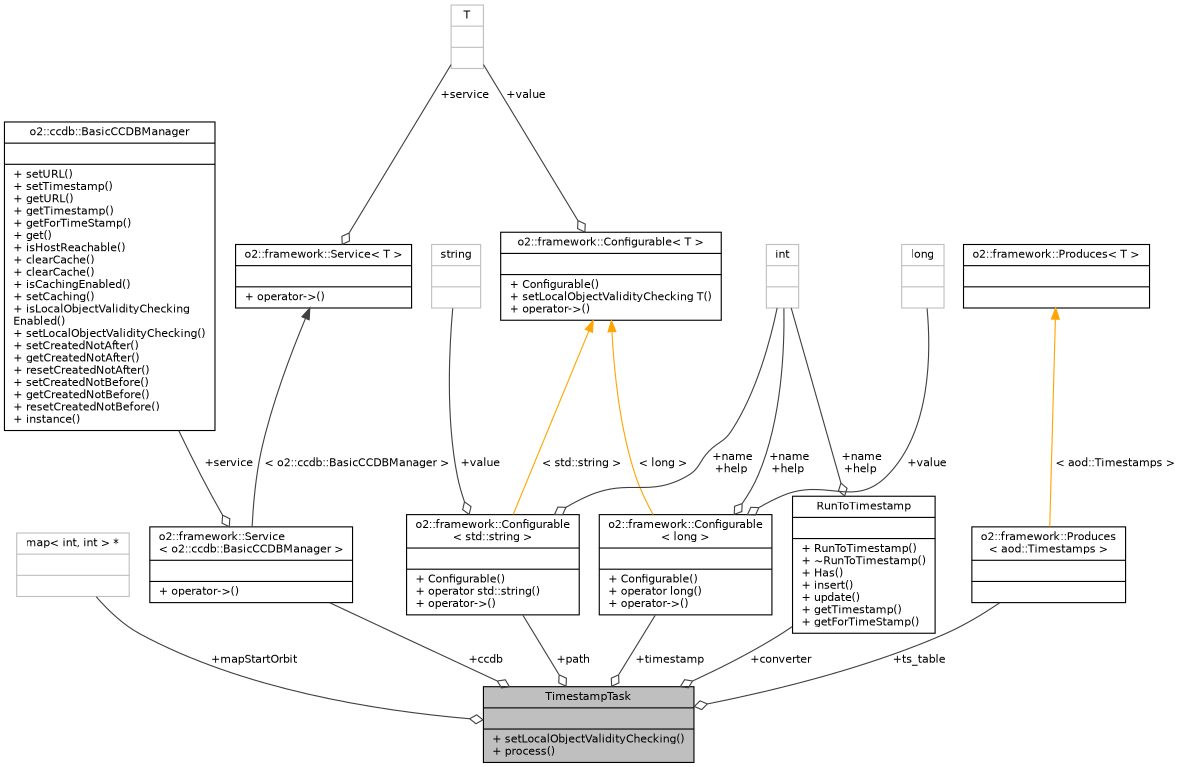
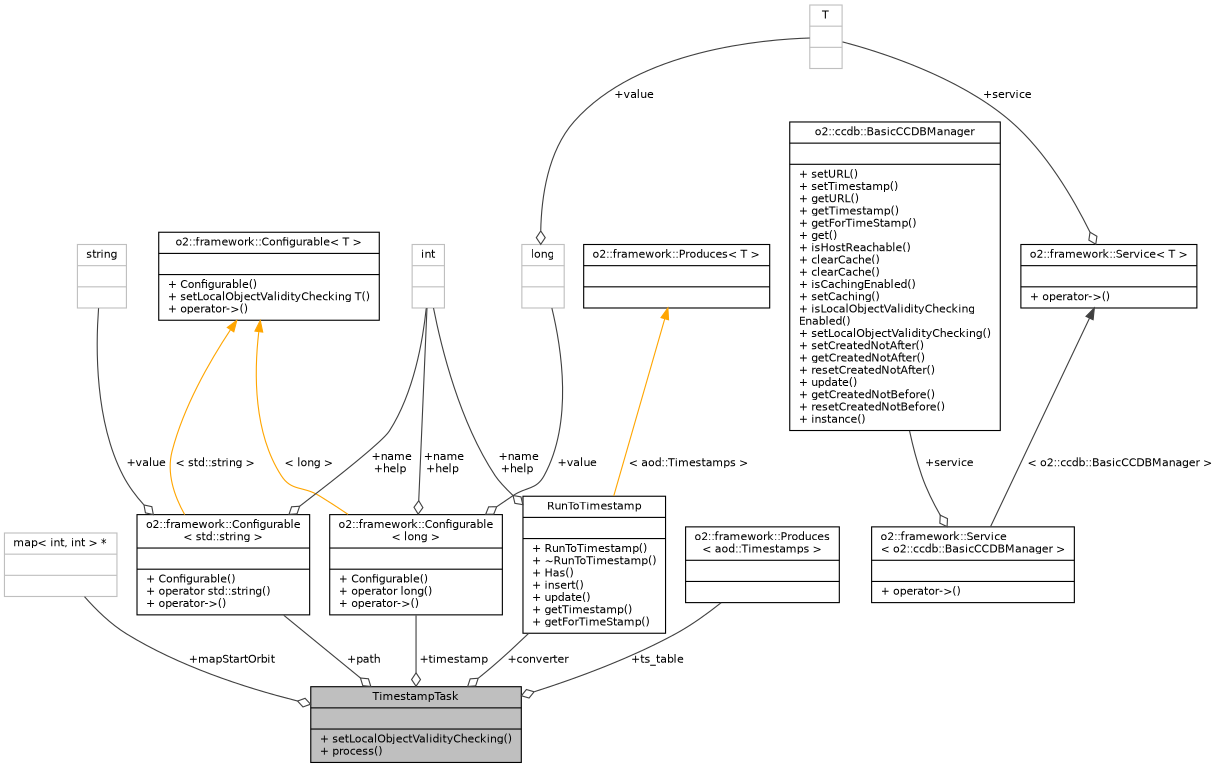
(531, 143) -> (630, 79)
(81, 383) -> (828, 383)
(1053, 423) -> (639, 407)
(413, 642) -> none
